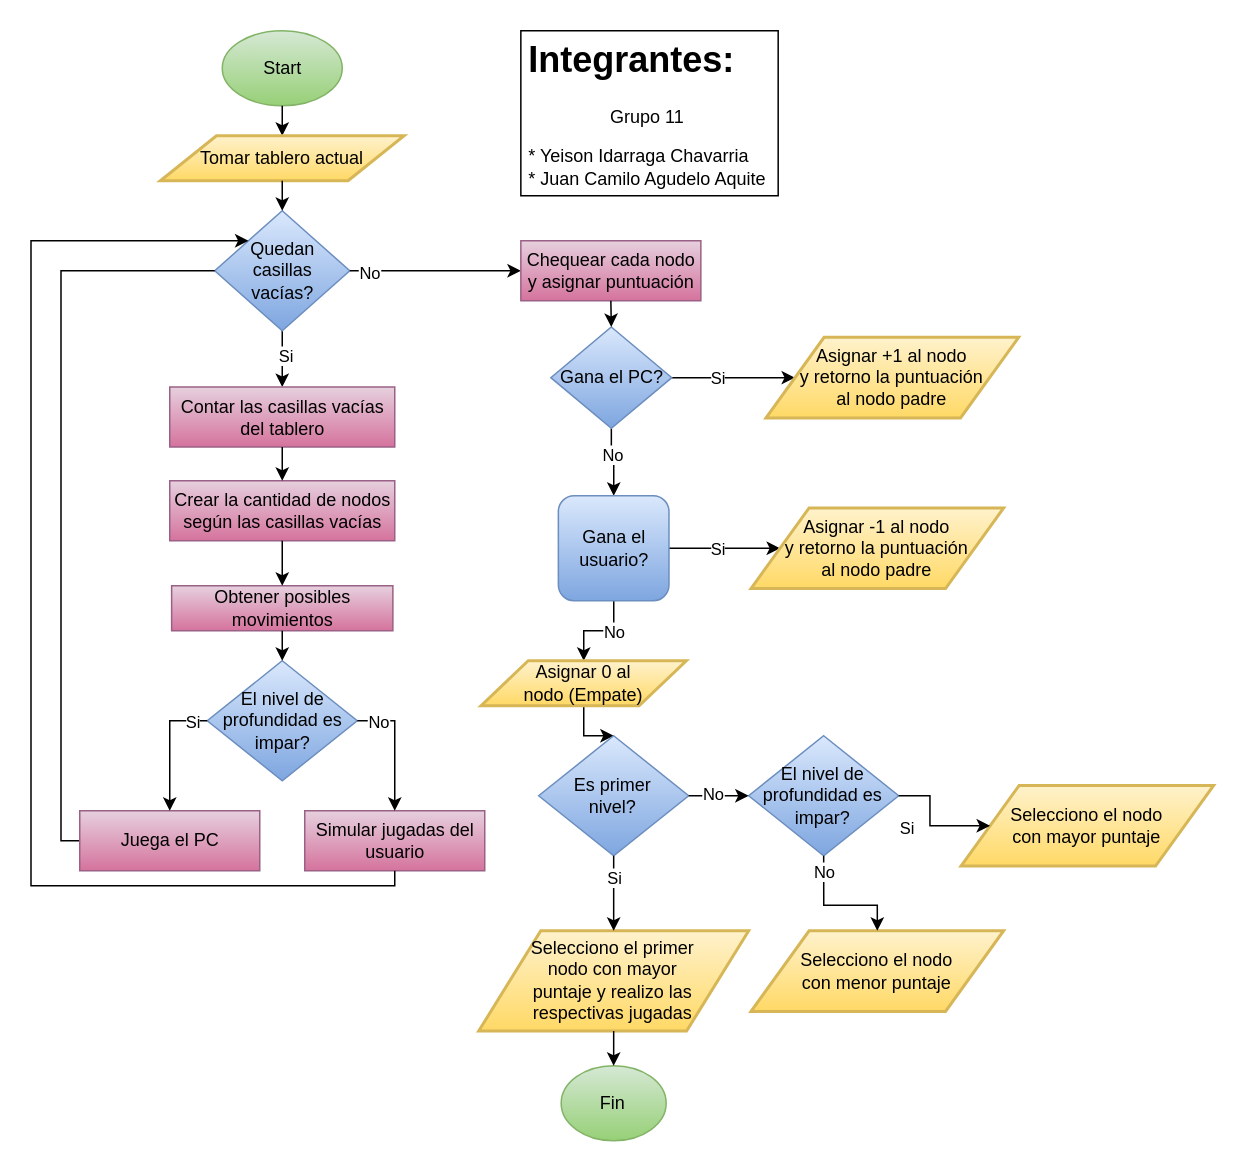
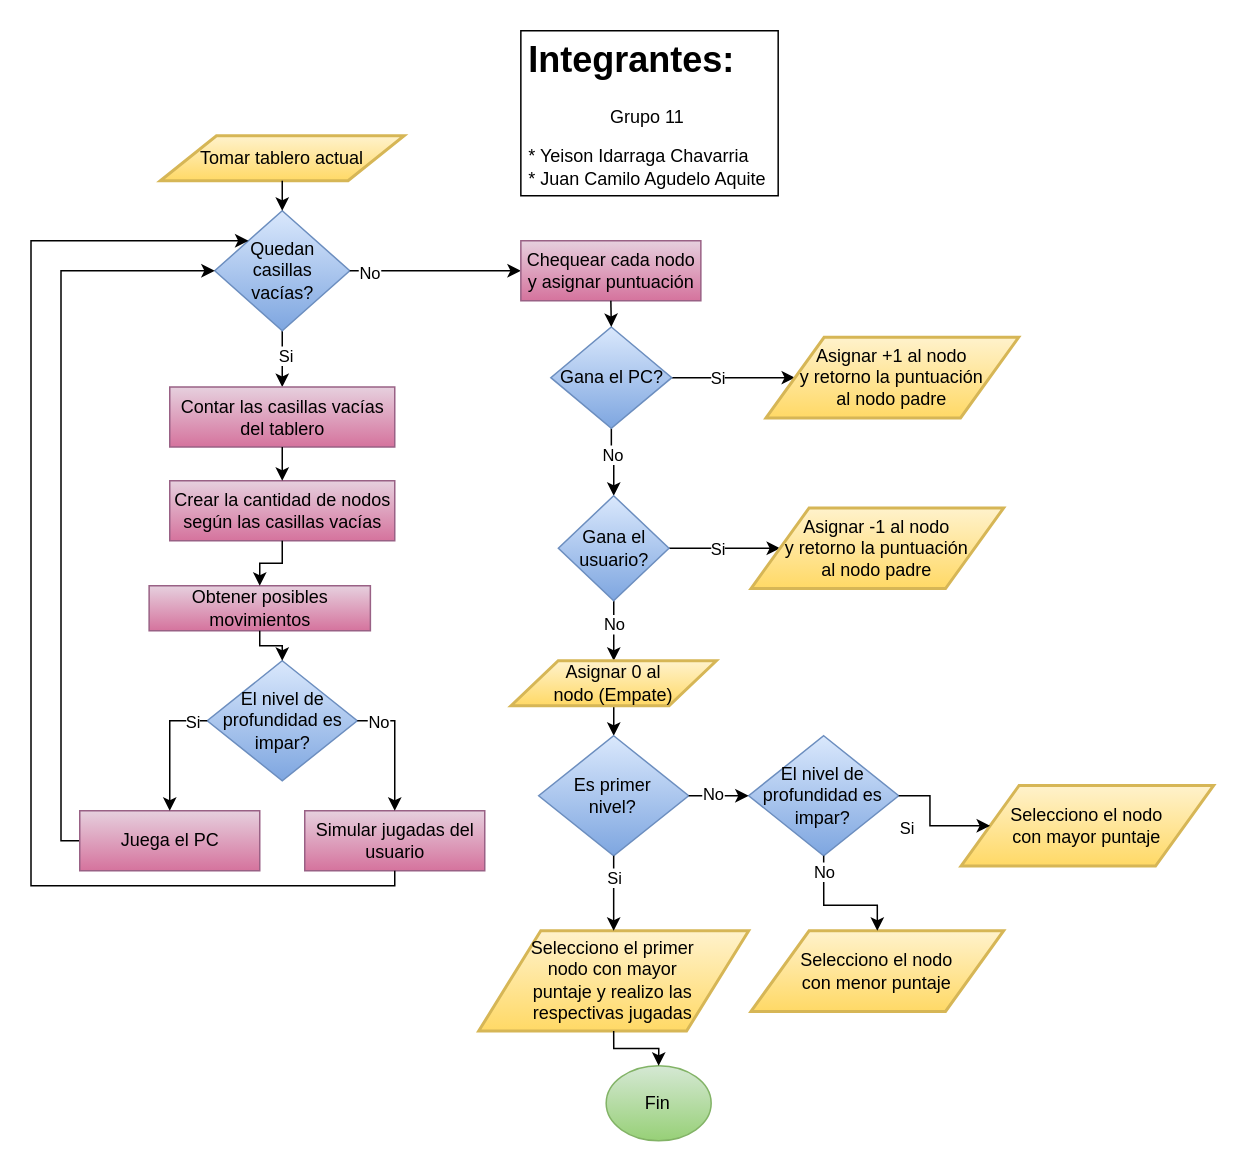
(282, 68) -> none
(282, 116) -> none
(207, 271) -> (203, 271)
(613, 548) -> (613, 548)
(282, 608) -> (260, 608)
(583, 683) -> (613, 683)
(613, 1103) -> (658, 1103)
